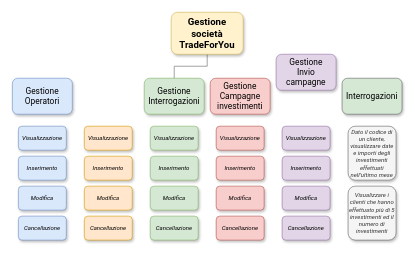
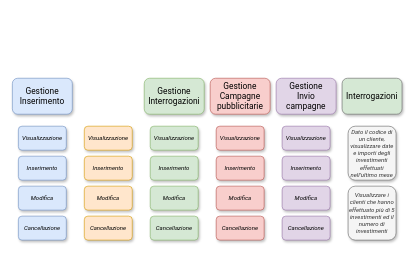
(207, 33) -> none
(191, 66) -> none
(306, 72) -> (306, 96)
(42, 96) -> (42, 96)
(240, 96) -> (240, 96)
